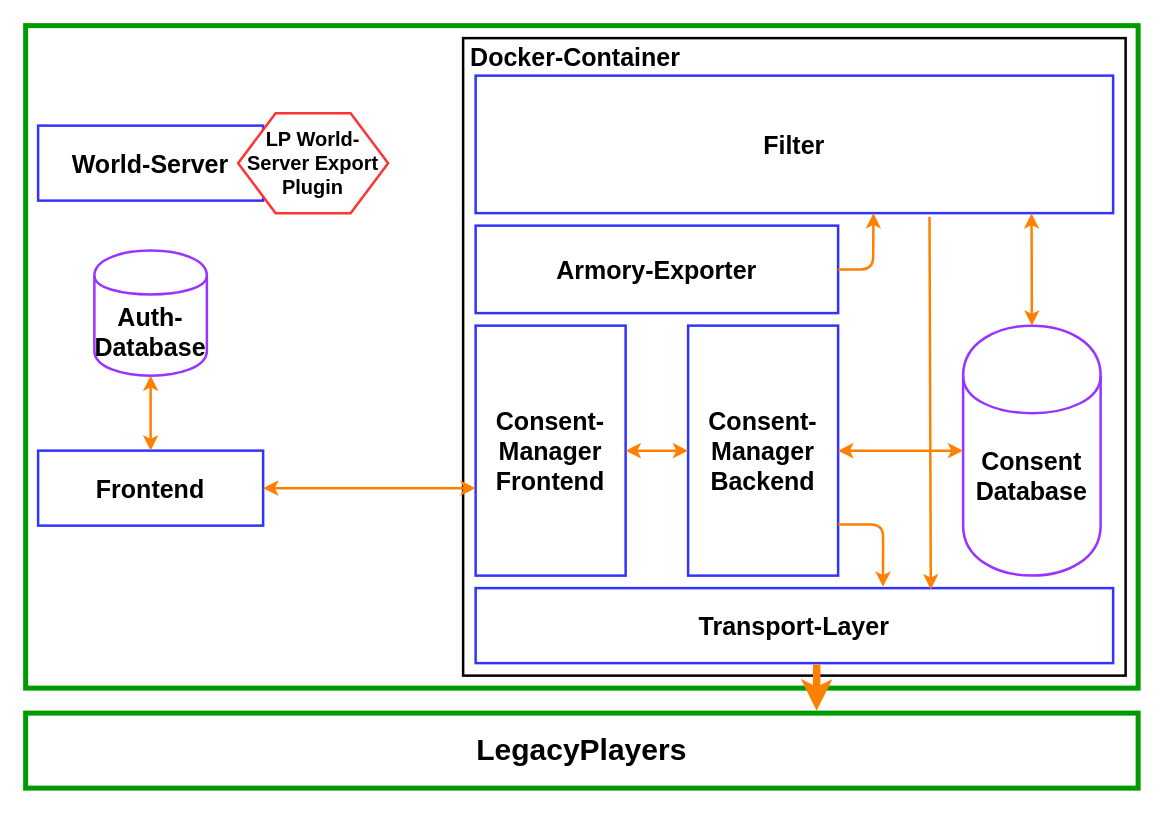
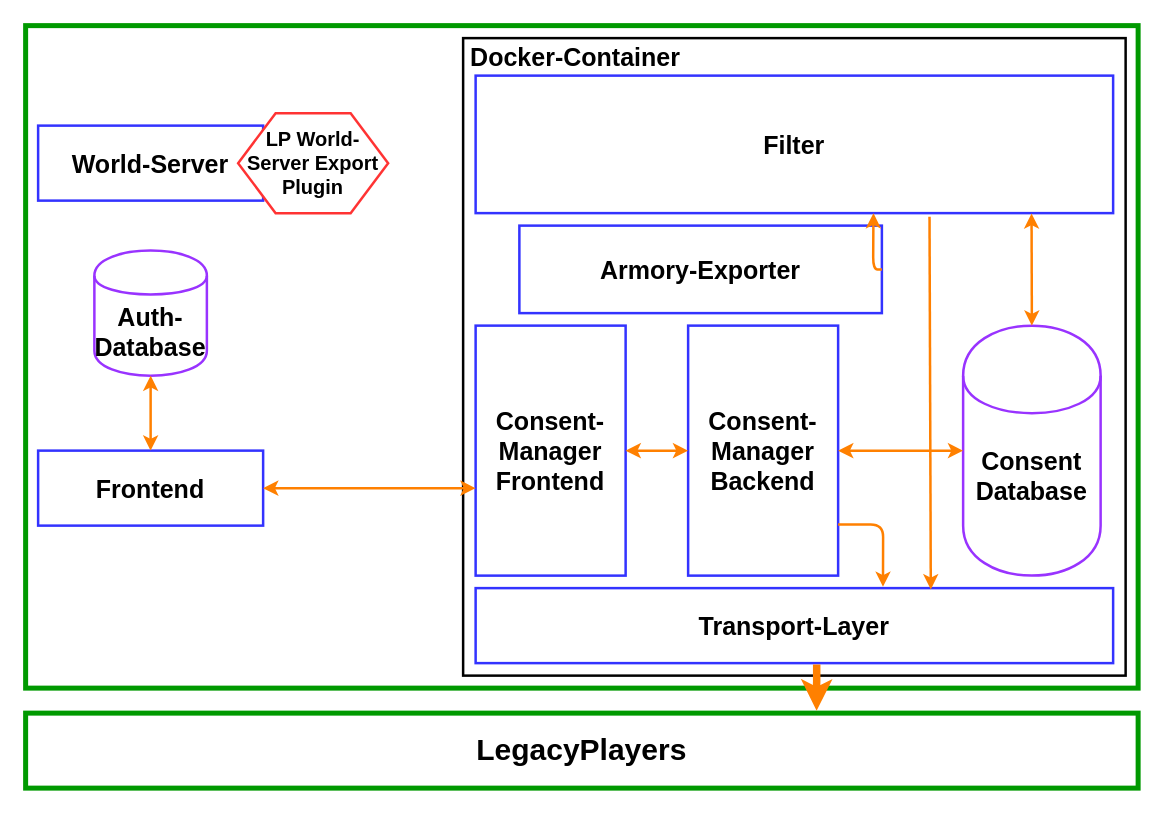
(657, 269) -> (701, 269)
